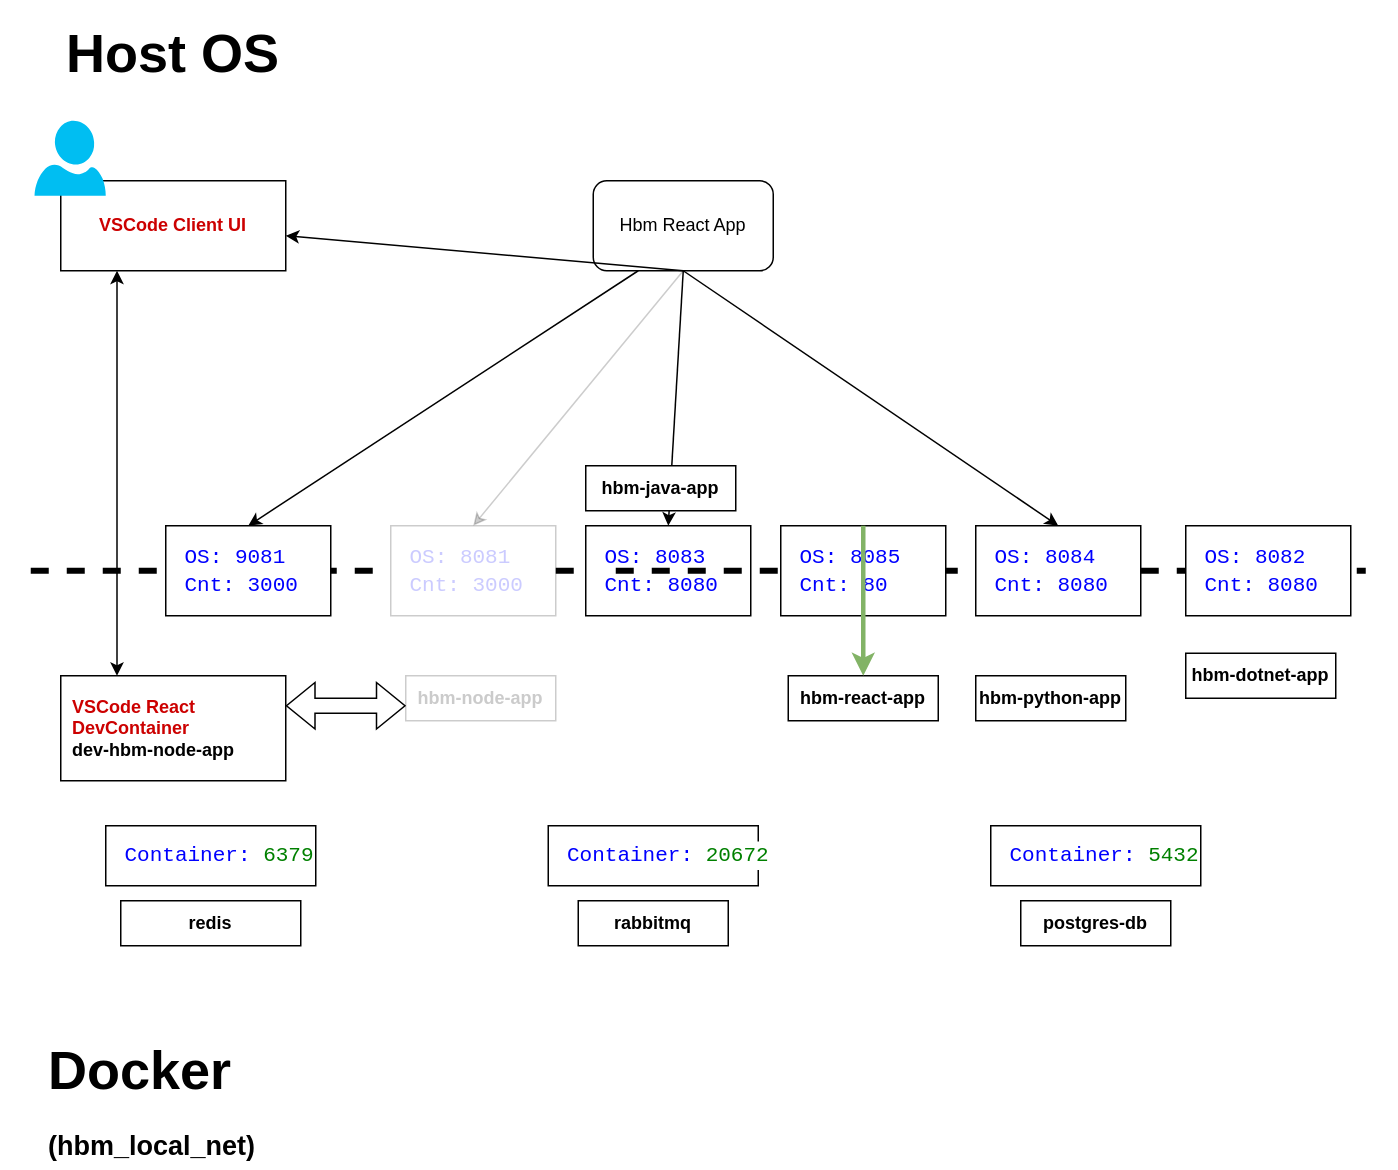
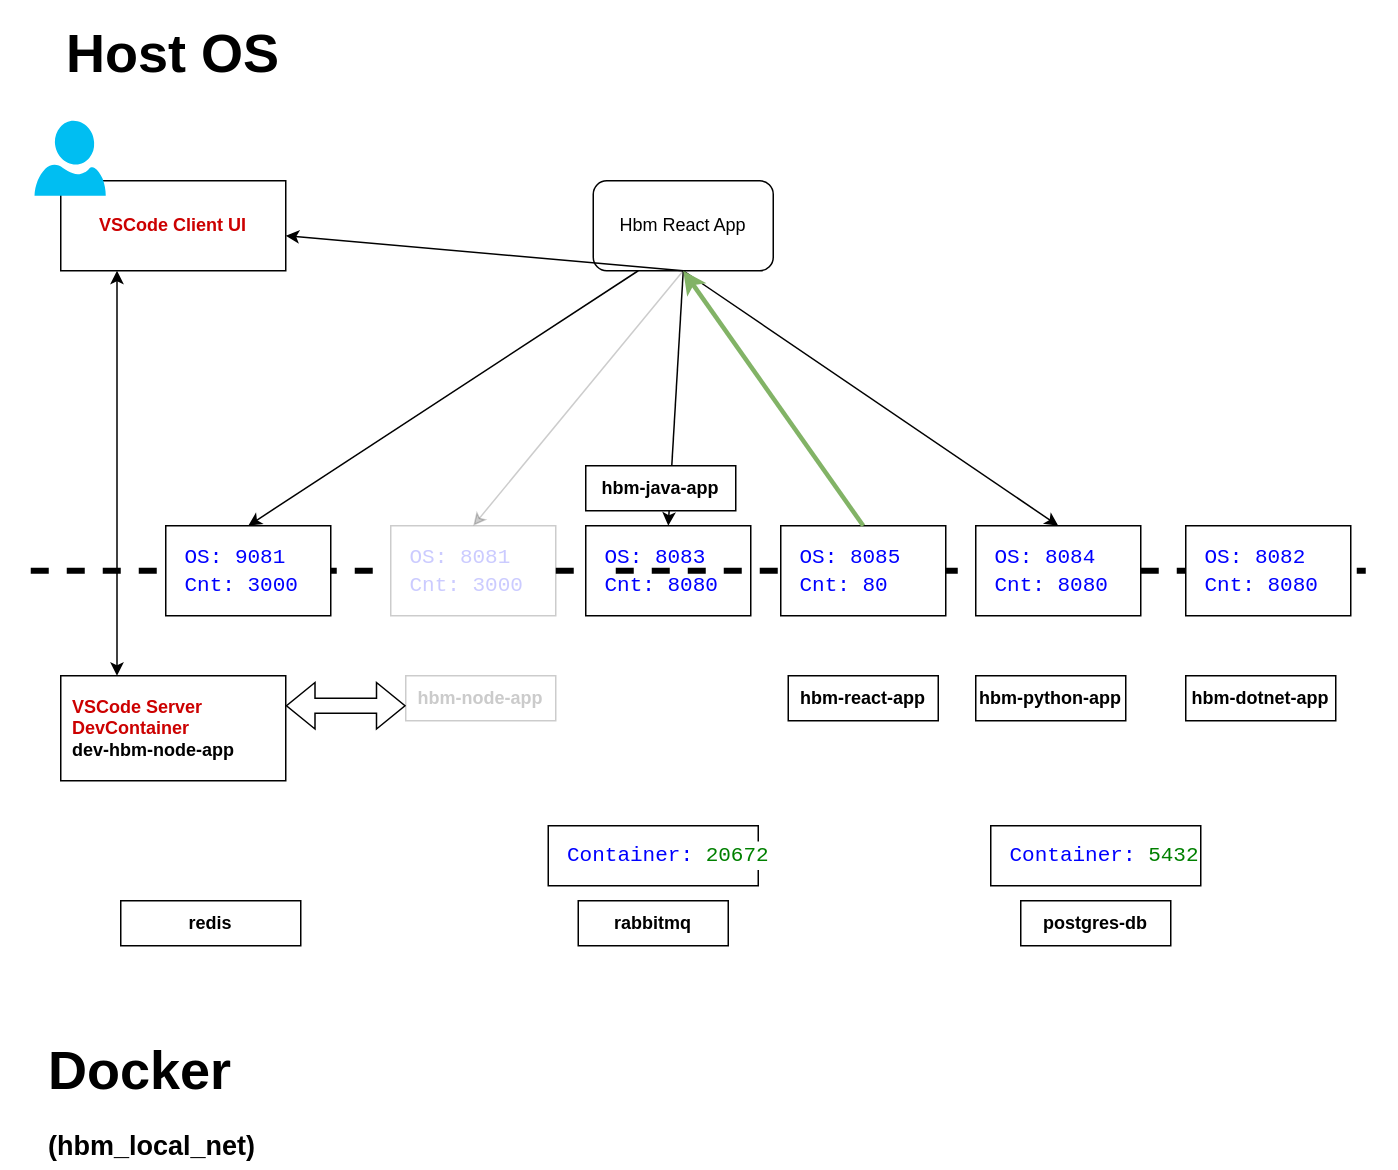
(863, 593) -> (778, 404)
(1261, 676) -> (1261, 698)
(179, 728) -> (179, 728)
(211, 856) -> none
